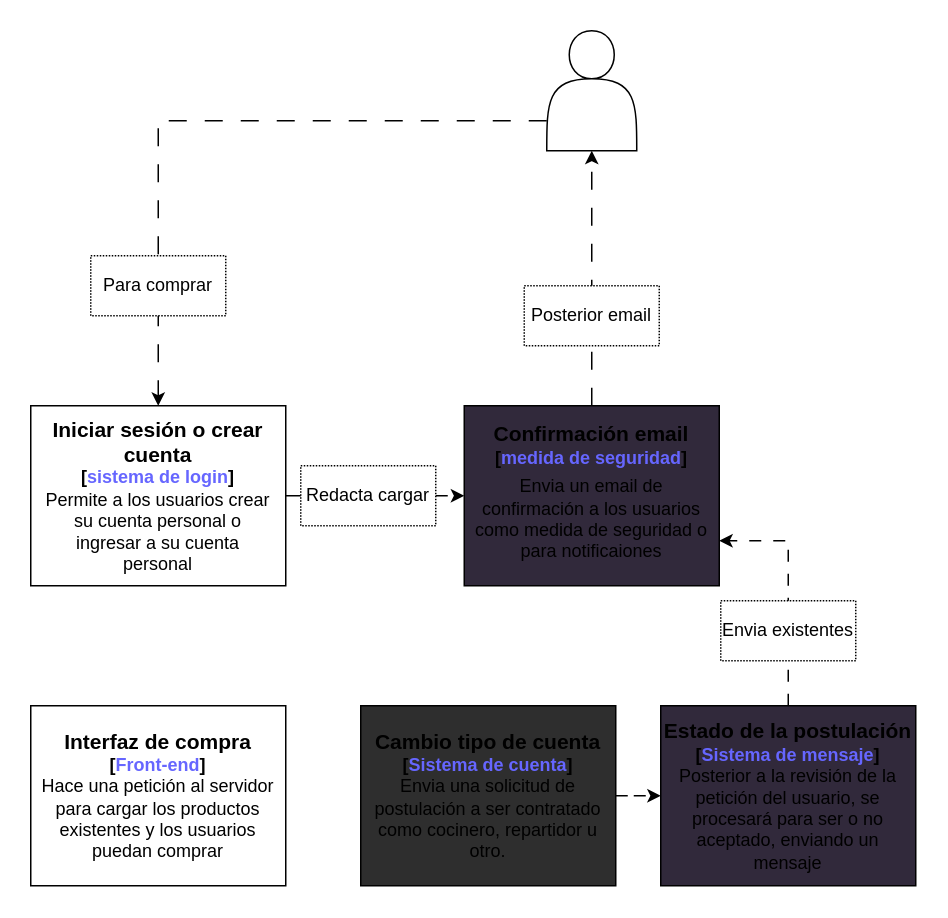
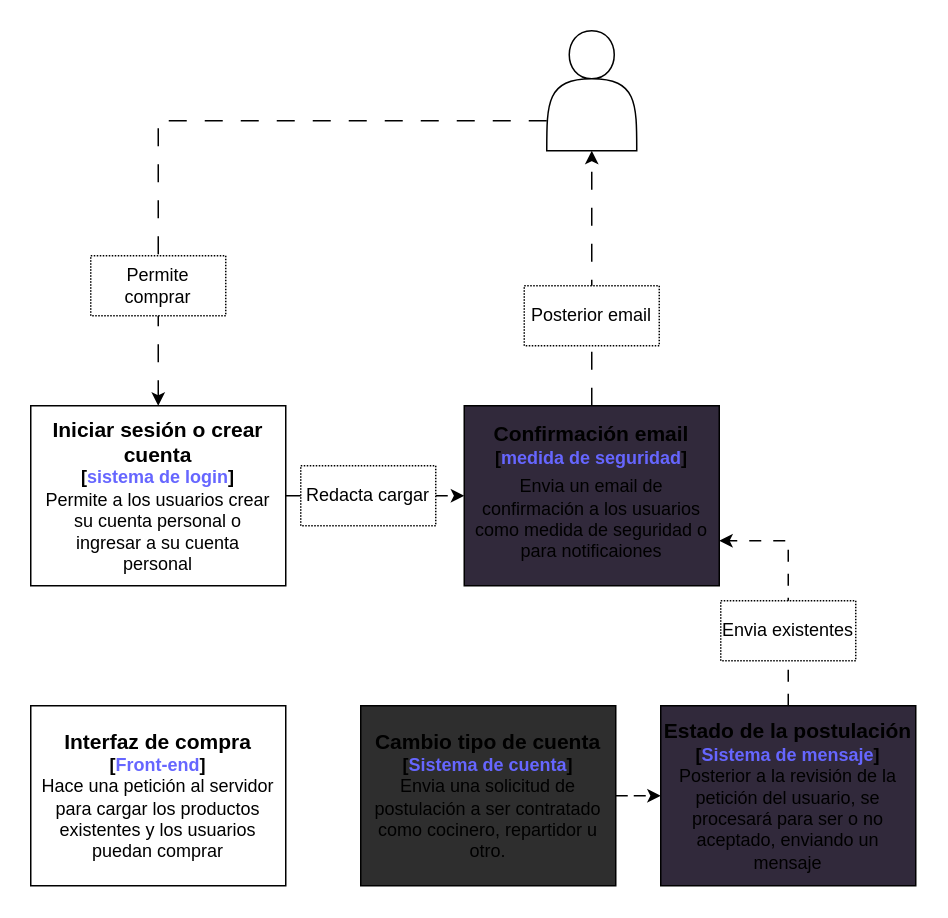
(158, 286) -> (158, 286)
